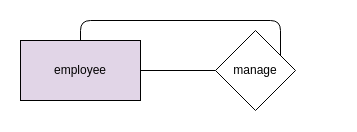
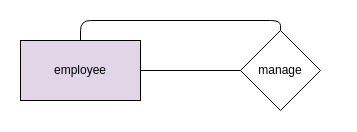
(256, 71) -> (281, 71)
